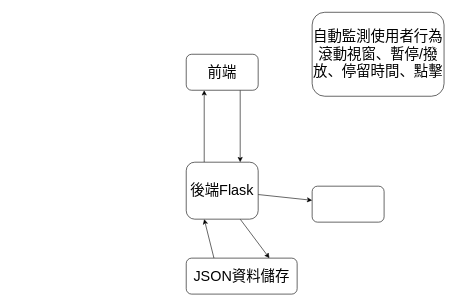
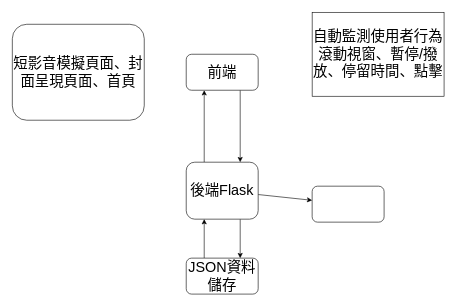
(378, 54) -> (378, 54)
none -> (78, 72)
(242, 276) -> (222, 276)
